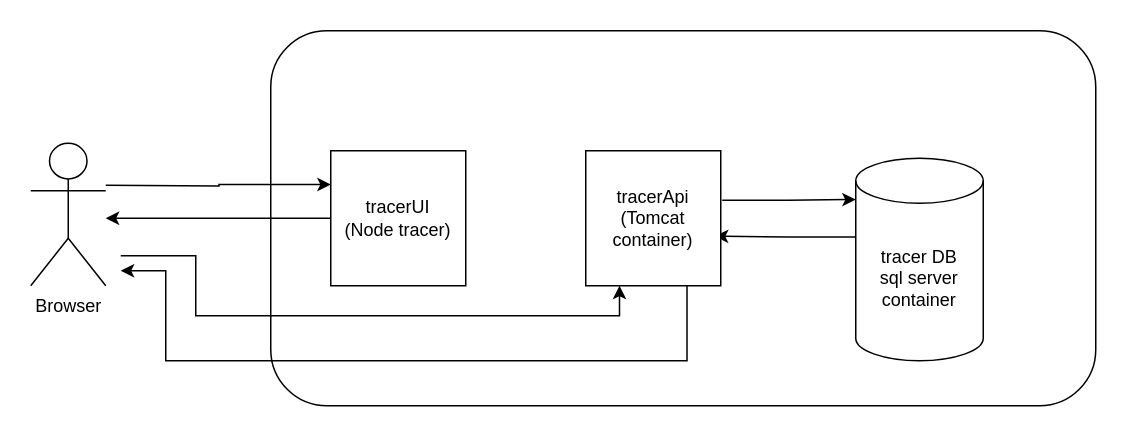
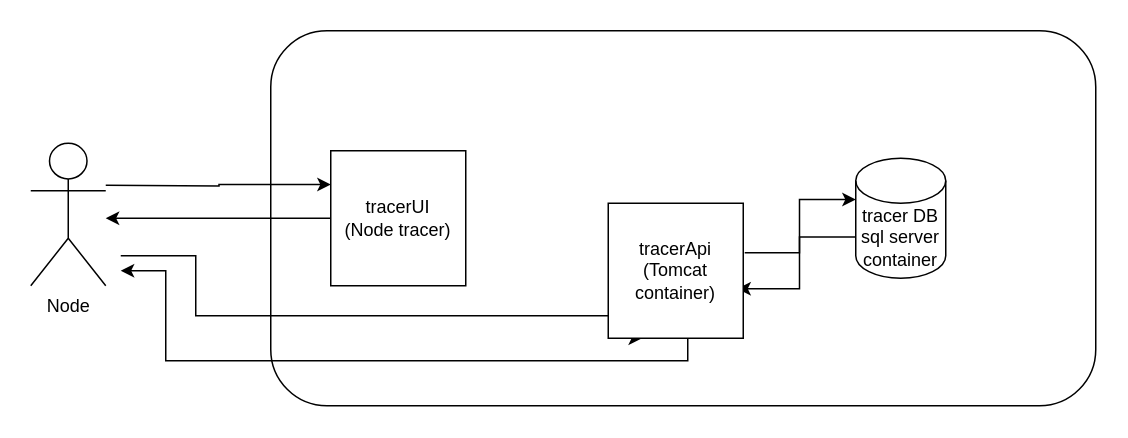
(653, 218) -> (676, 271)
(920, 260) -> (901, 218)
(69, 307) -> (69, 307)
